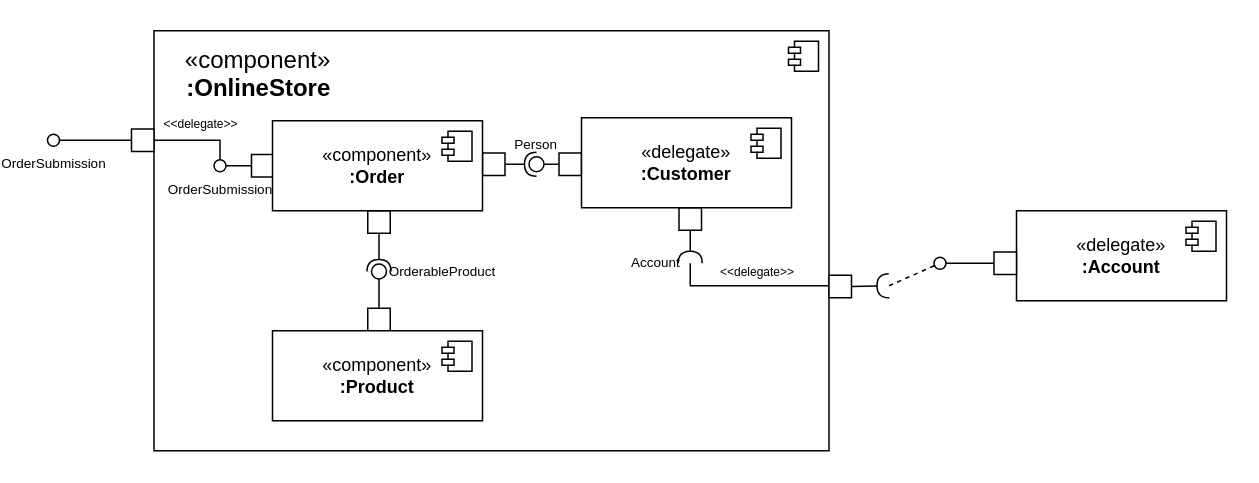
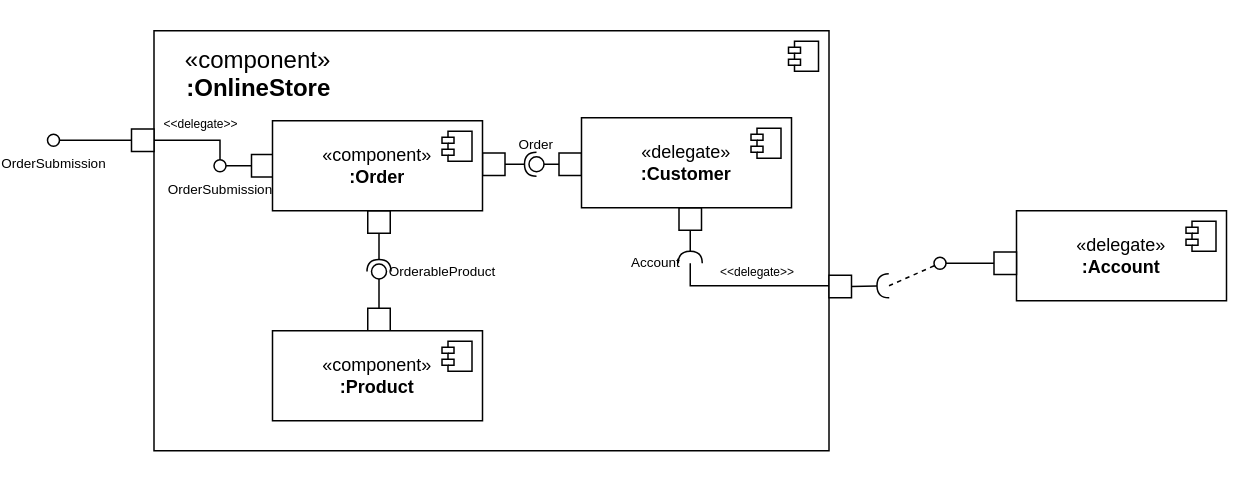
(536, 120) -> (536, 120)
